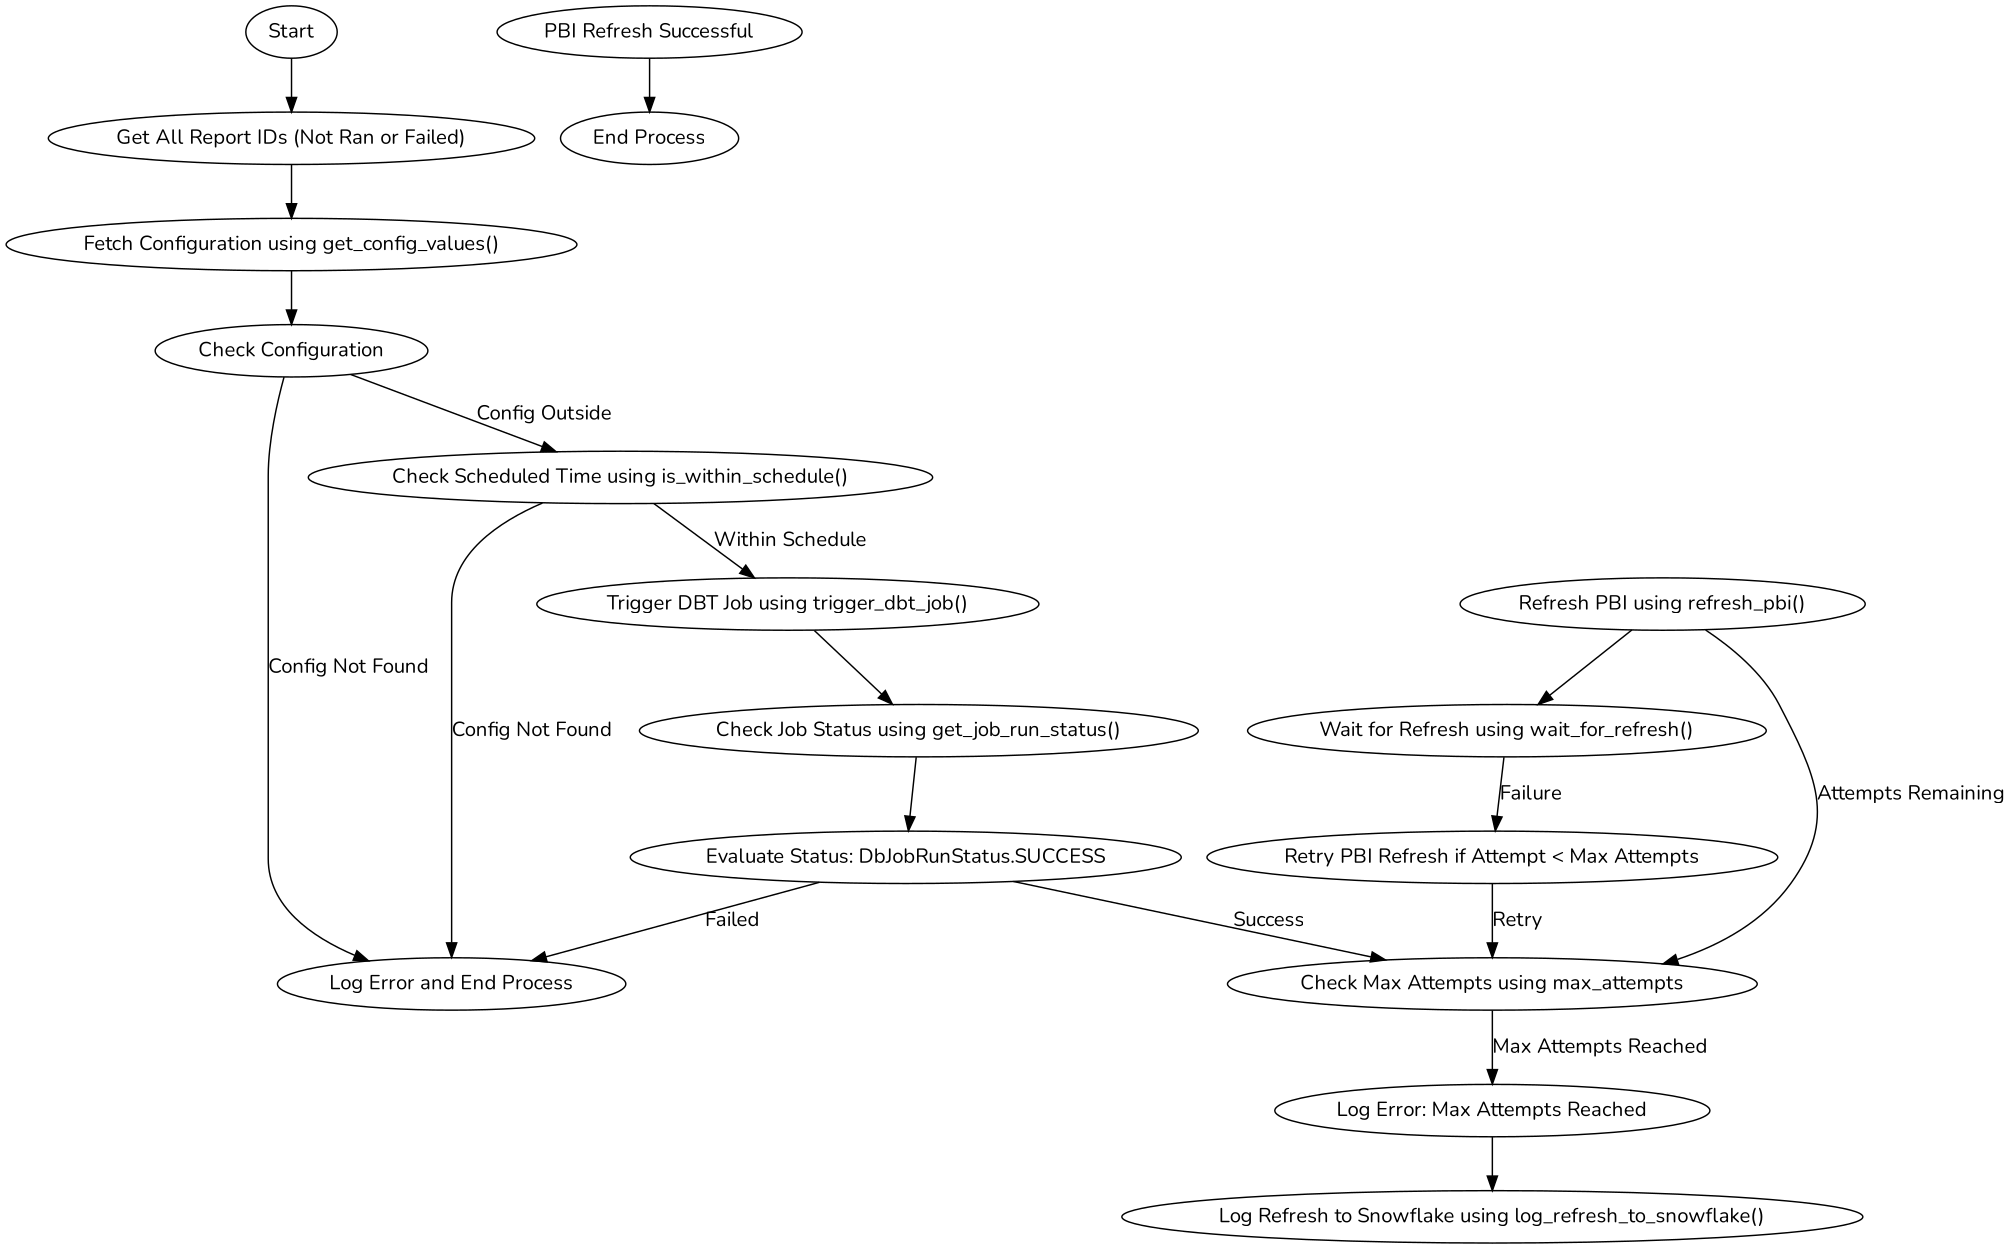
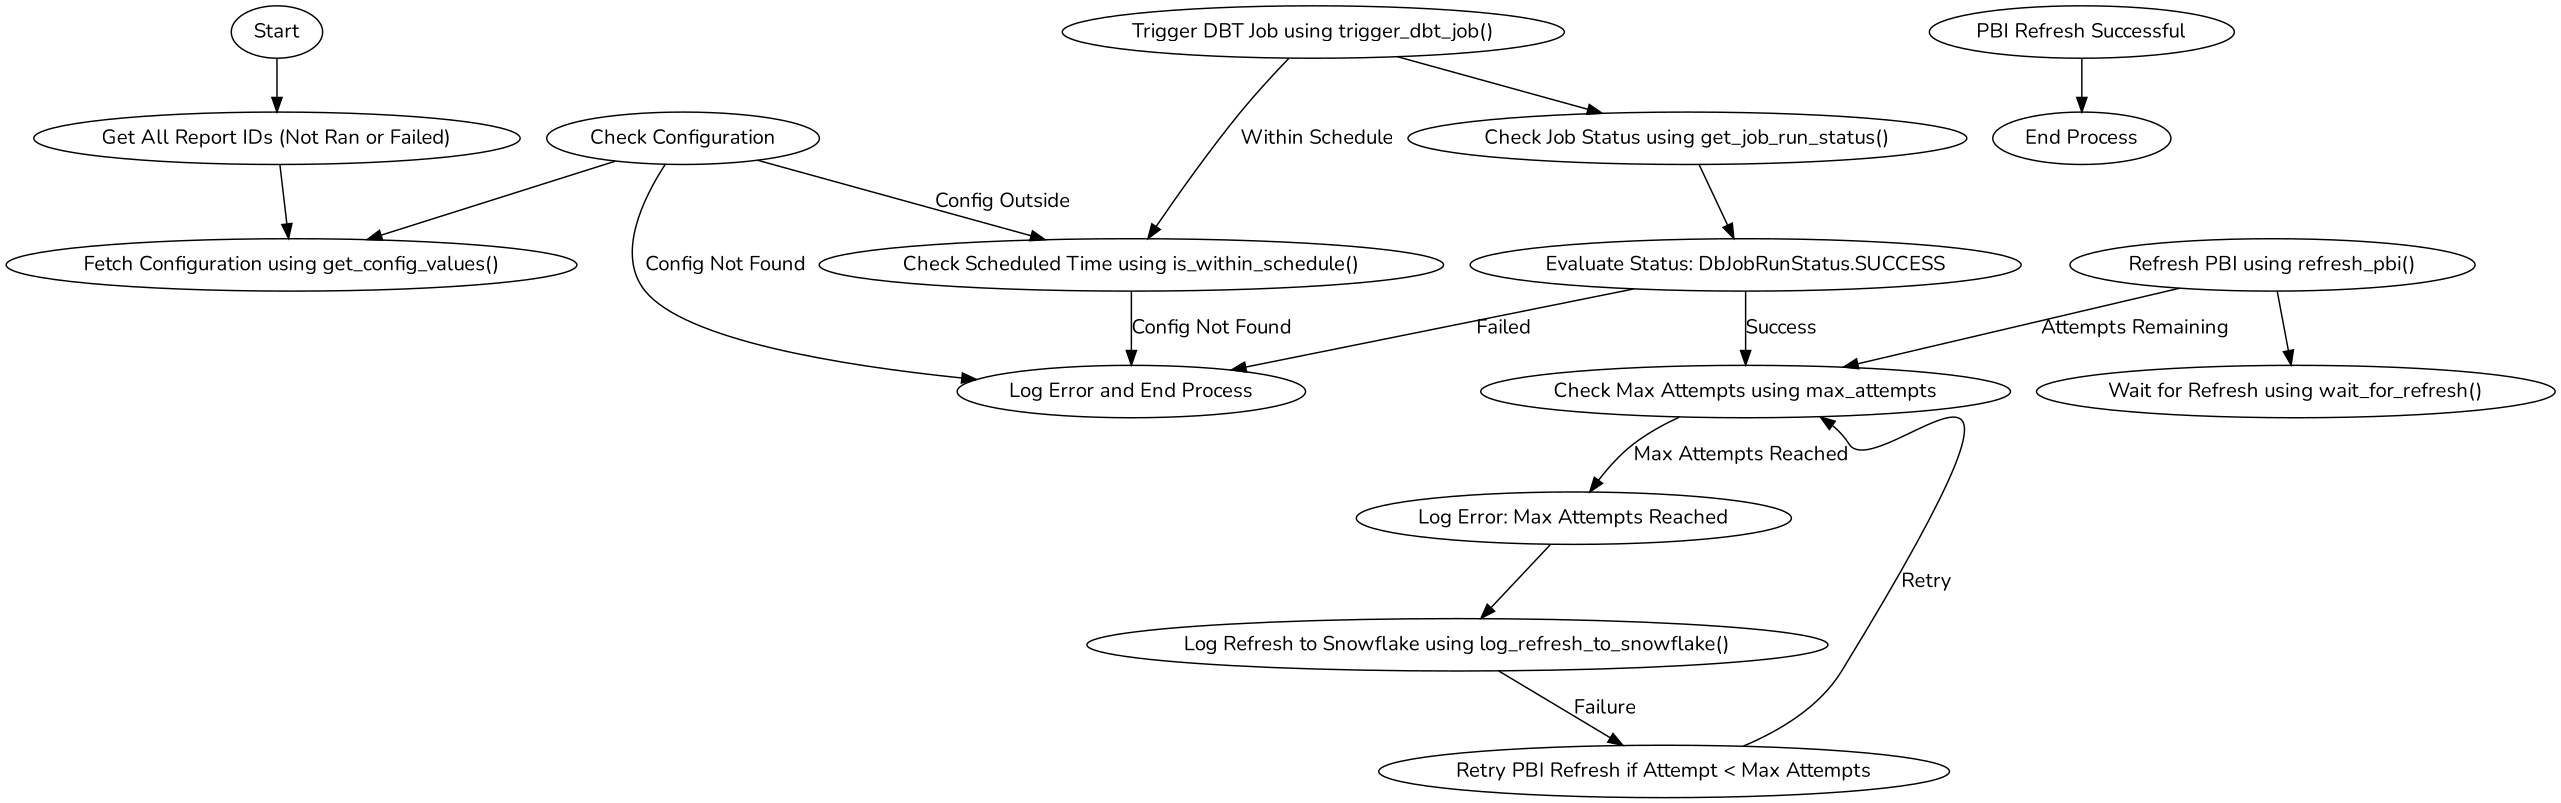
(292, 290) -> (498, 198)
(698, 536) -> (1219, 140)
(1501, 787) -> (1554, 704)
